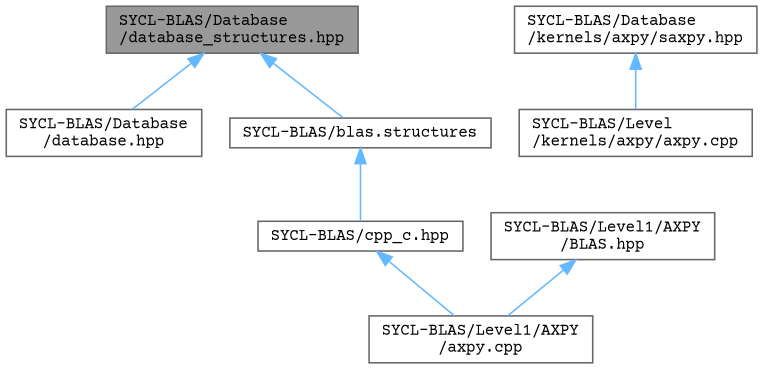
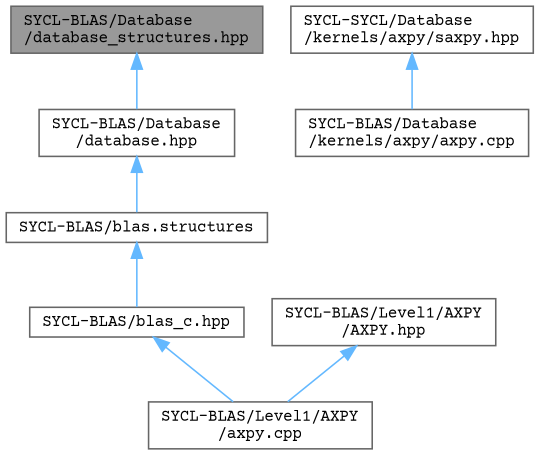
(636, 30) -> (412, 30)
(308, 90) -> (137, 192)
(636, 133) -> (412, 133)
(360, 236) -> (137, 322)
(603, 236) -> (384, 322)
